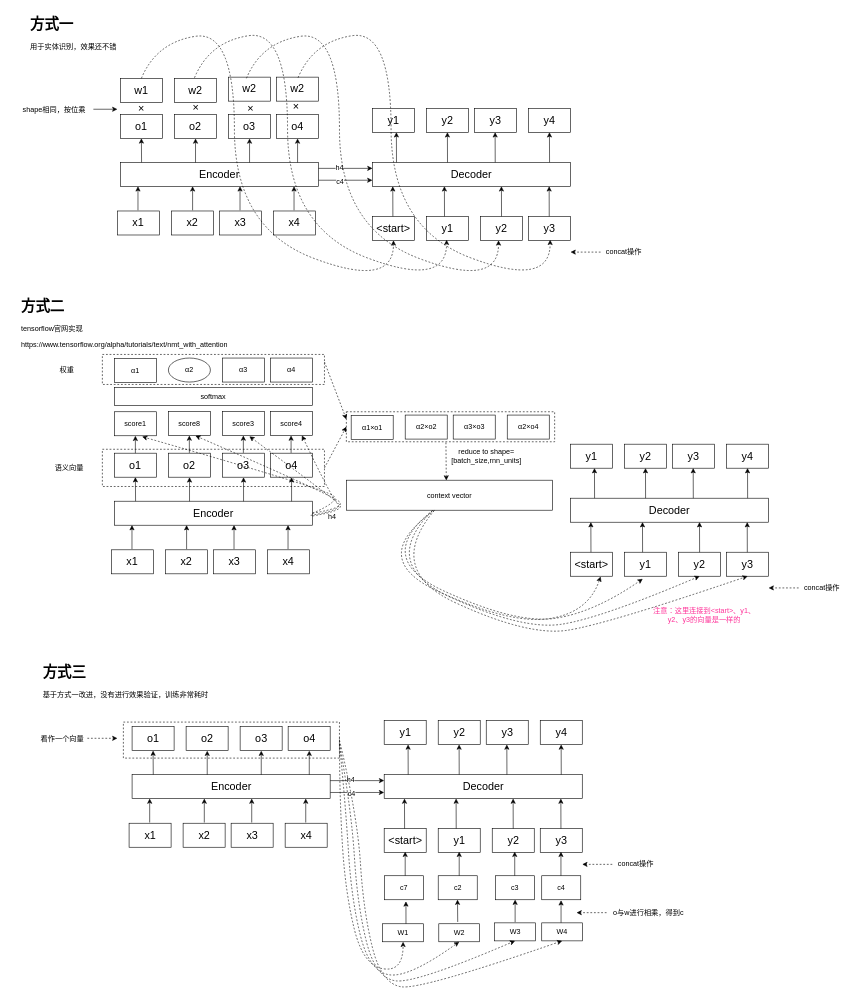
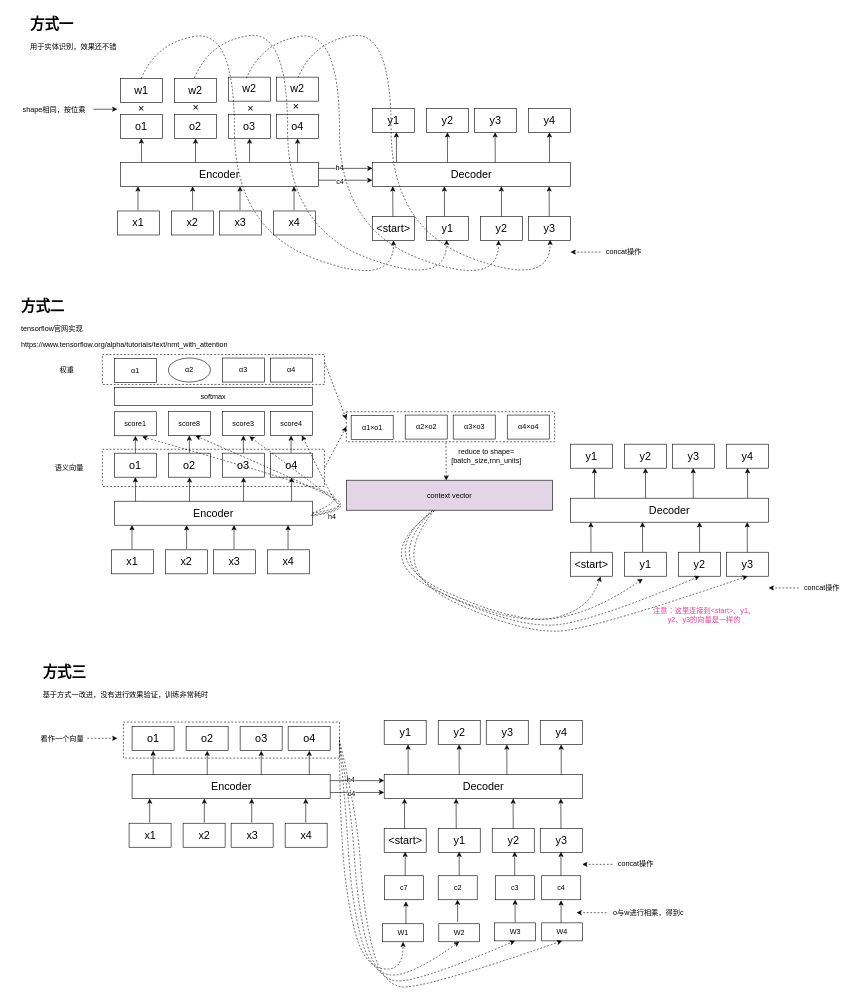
(528, 427) -> (528, 427)
(449, 495) -> (449, 495)
